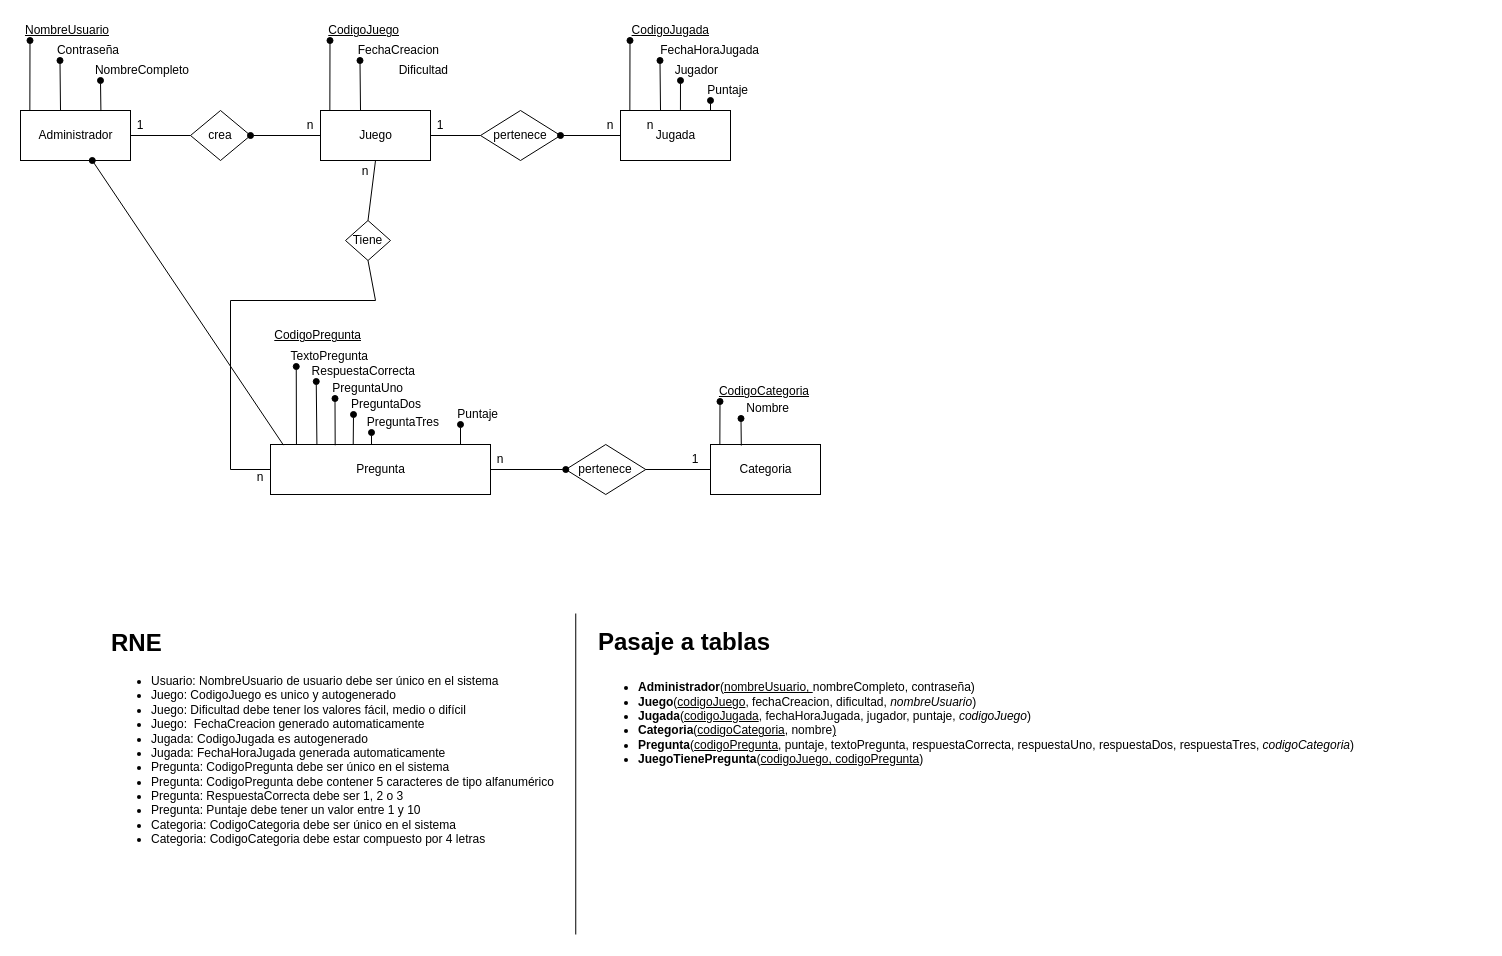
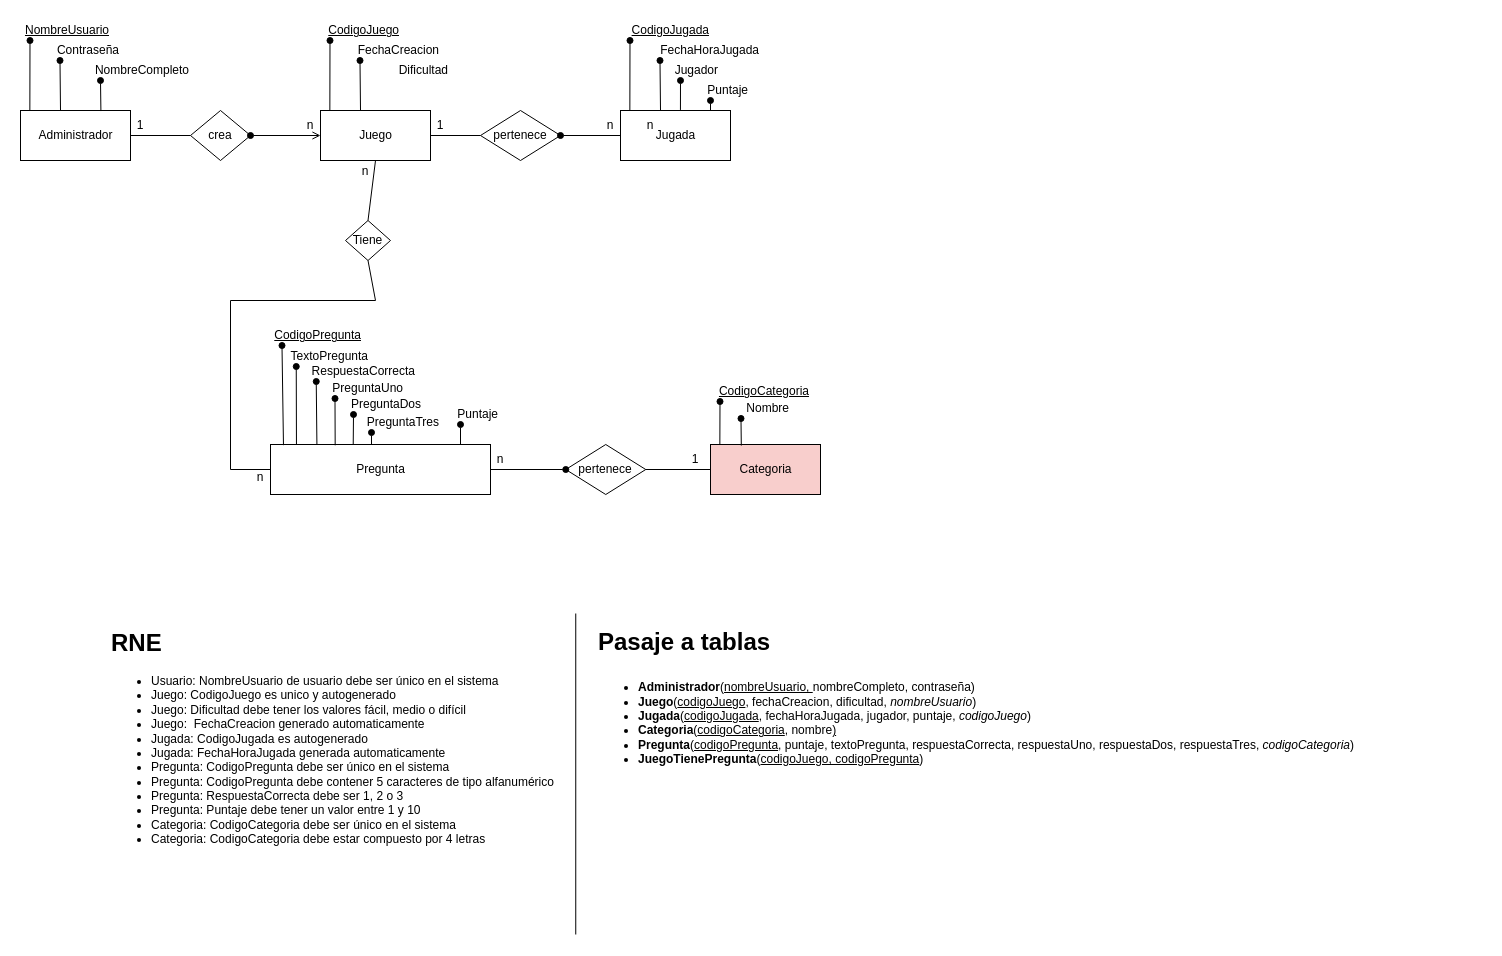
(315, 136) -> (314, 136)
(189, 304) -> (283, 397)
(766, 470) -> (766, 470)
